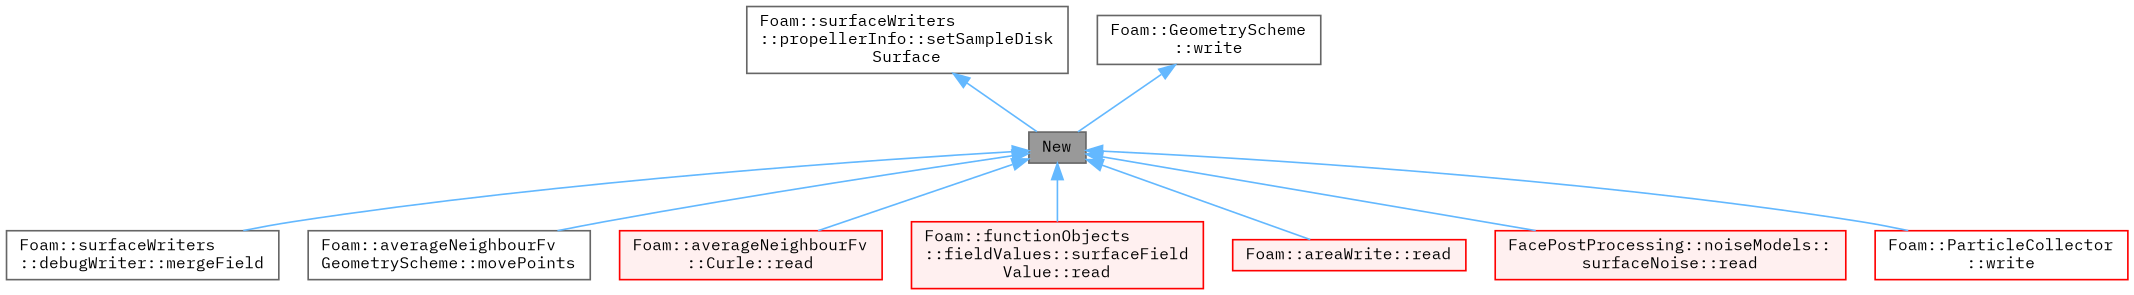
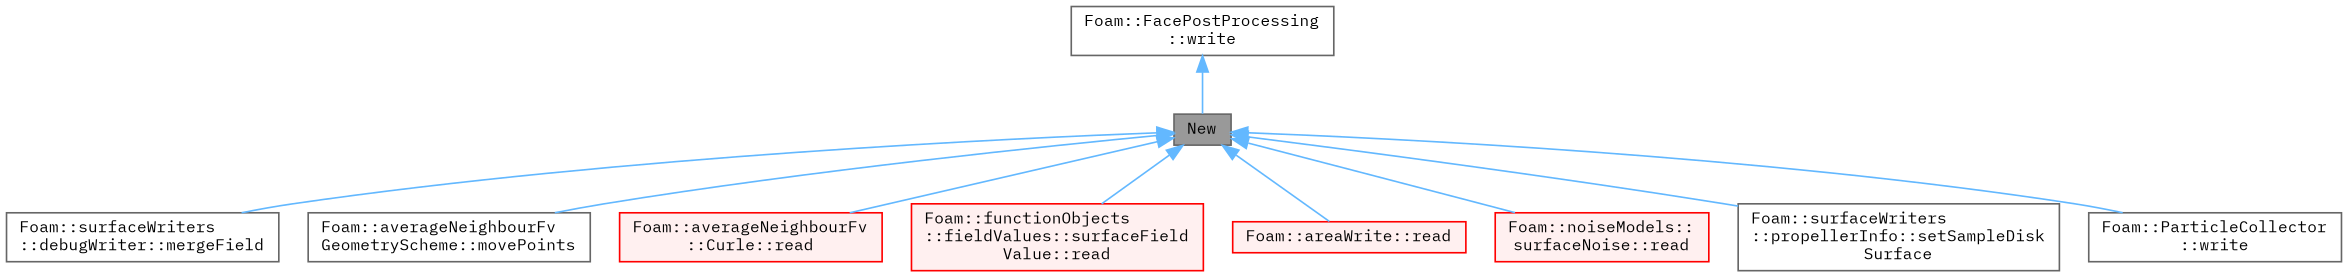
(1209, 40) -> (1203, 31)
(1002, 107) -> (1493, 170)
(1671, 255) -> (1602, 237)
(2002, 255) -> (2215, 237)
